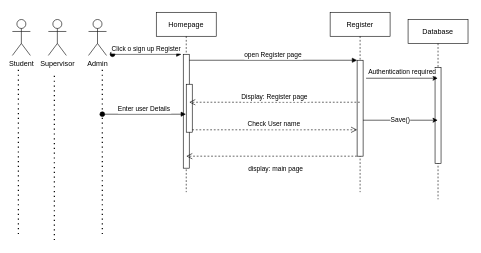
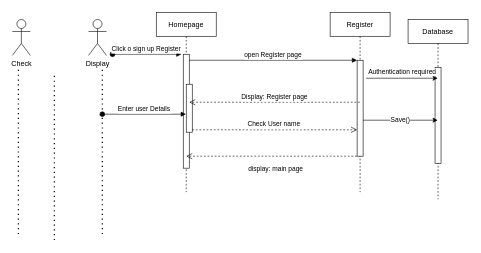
(57, 38) -> none
(22, 64) -> (22, 64)
(98, 64) -> (98, 64)
